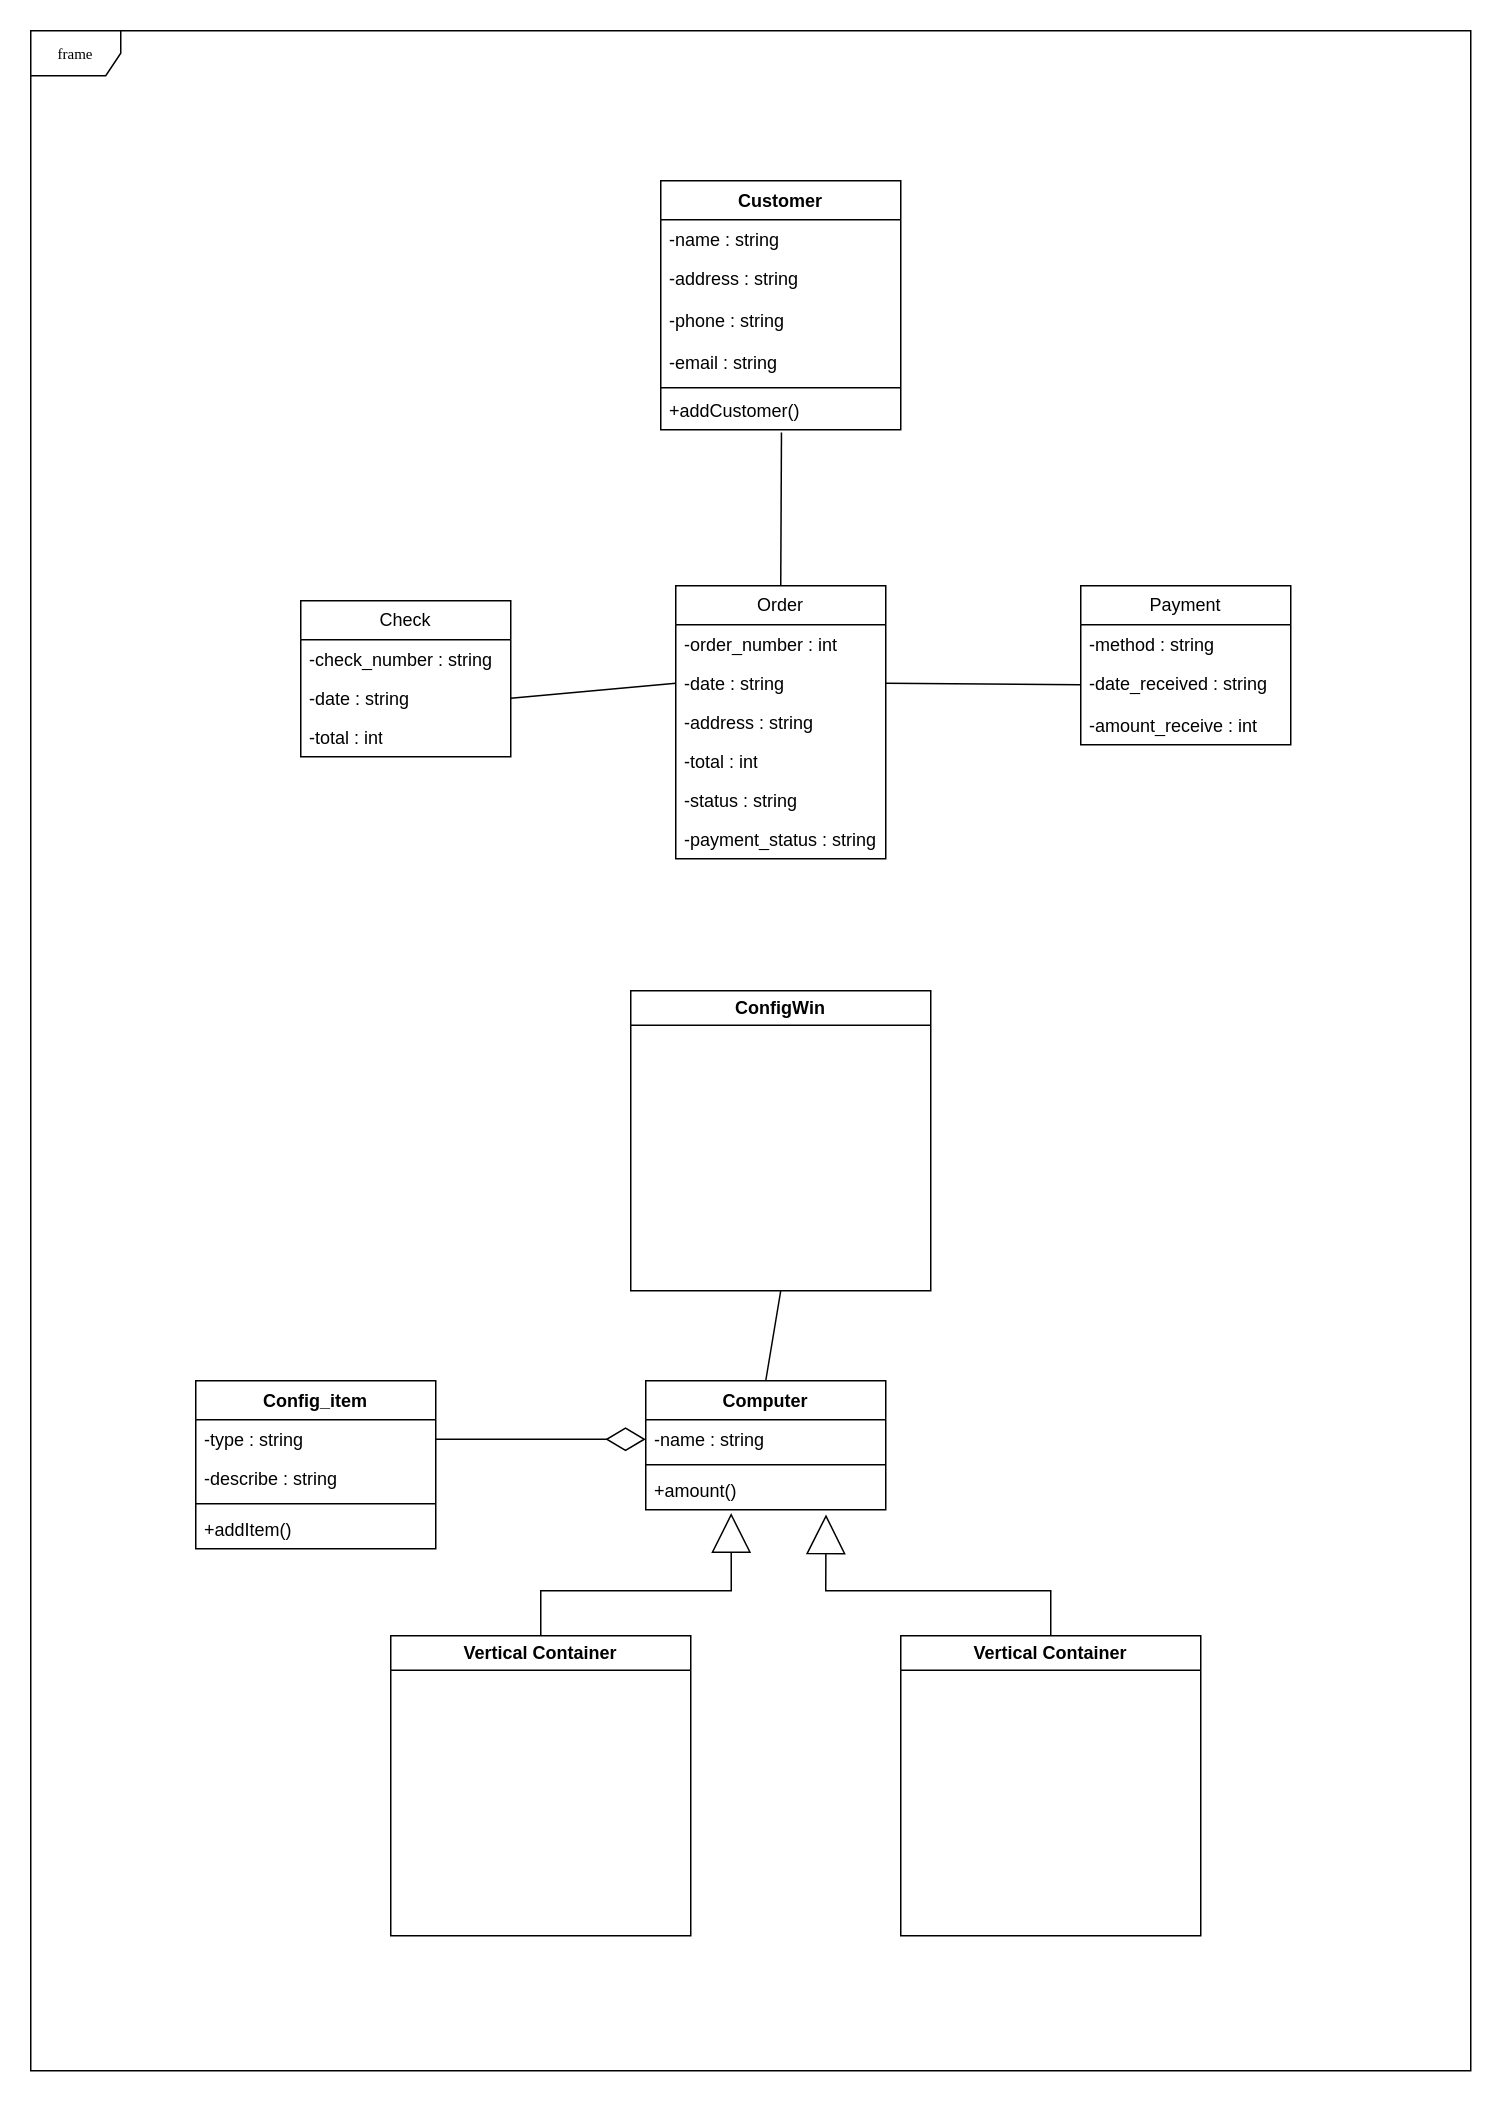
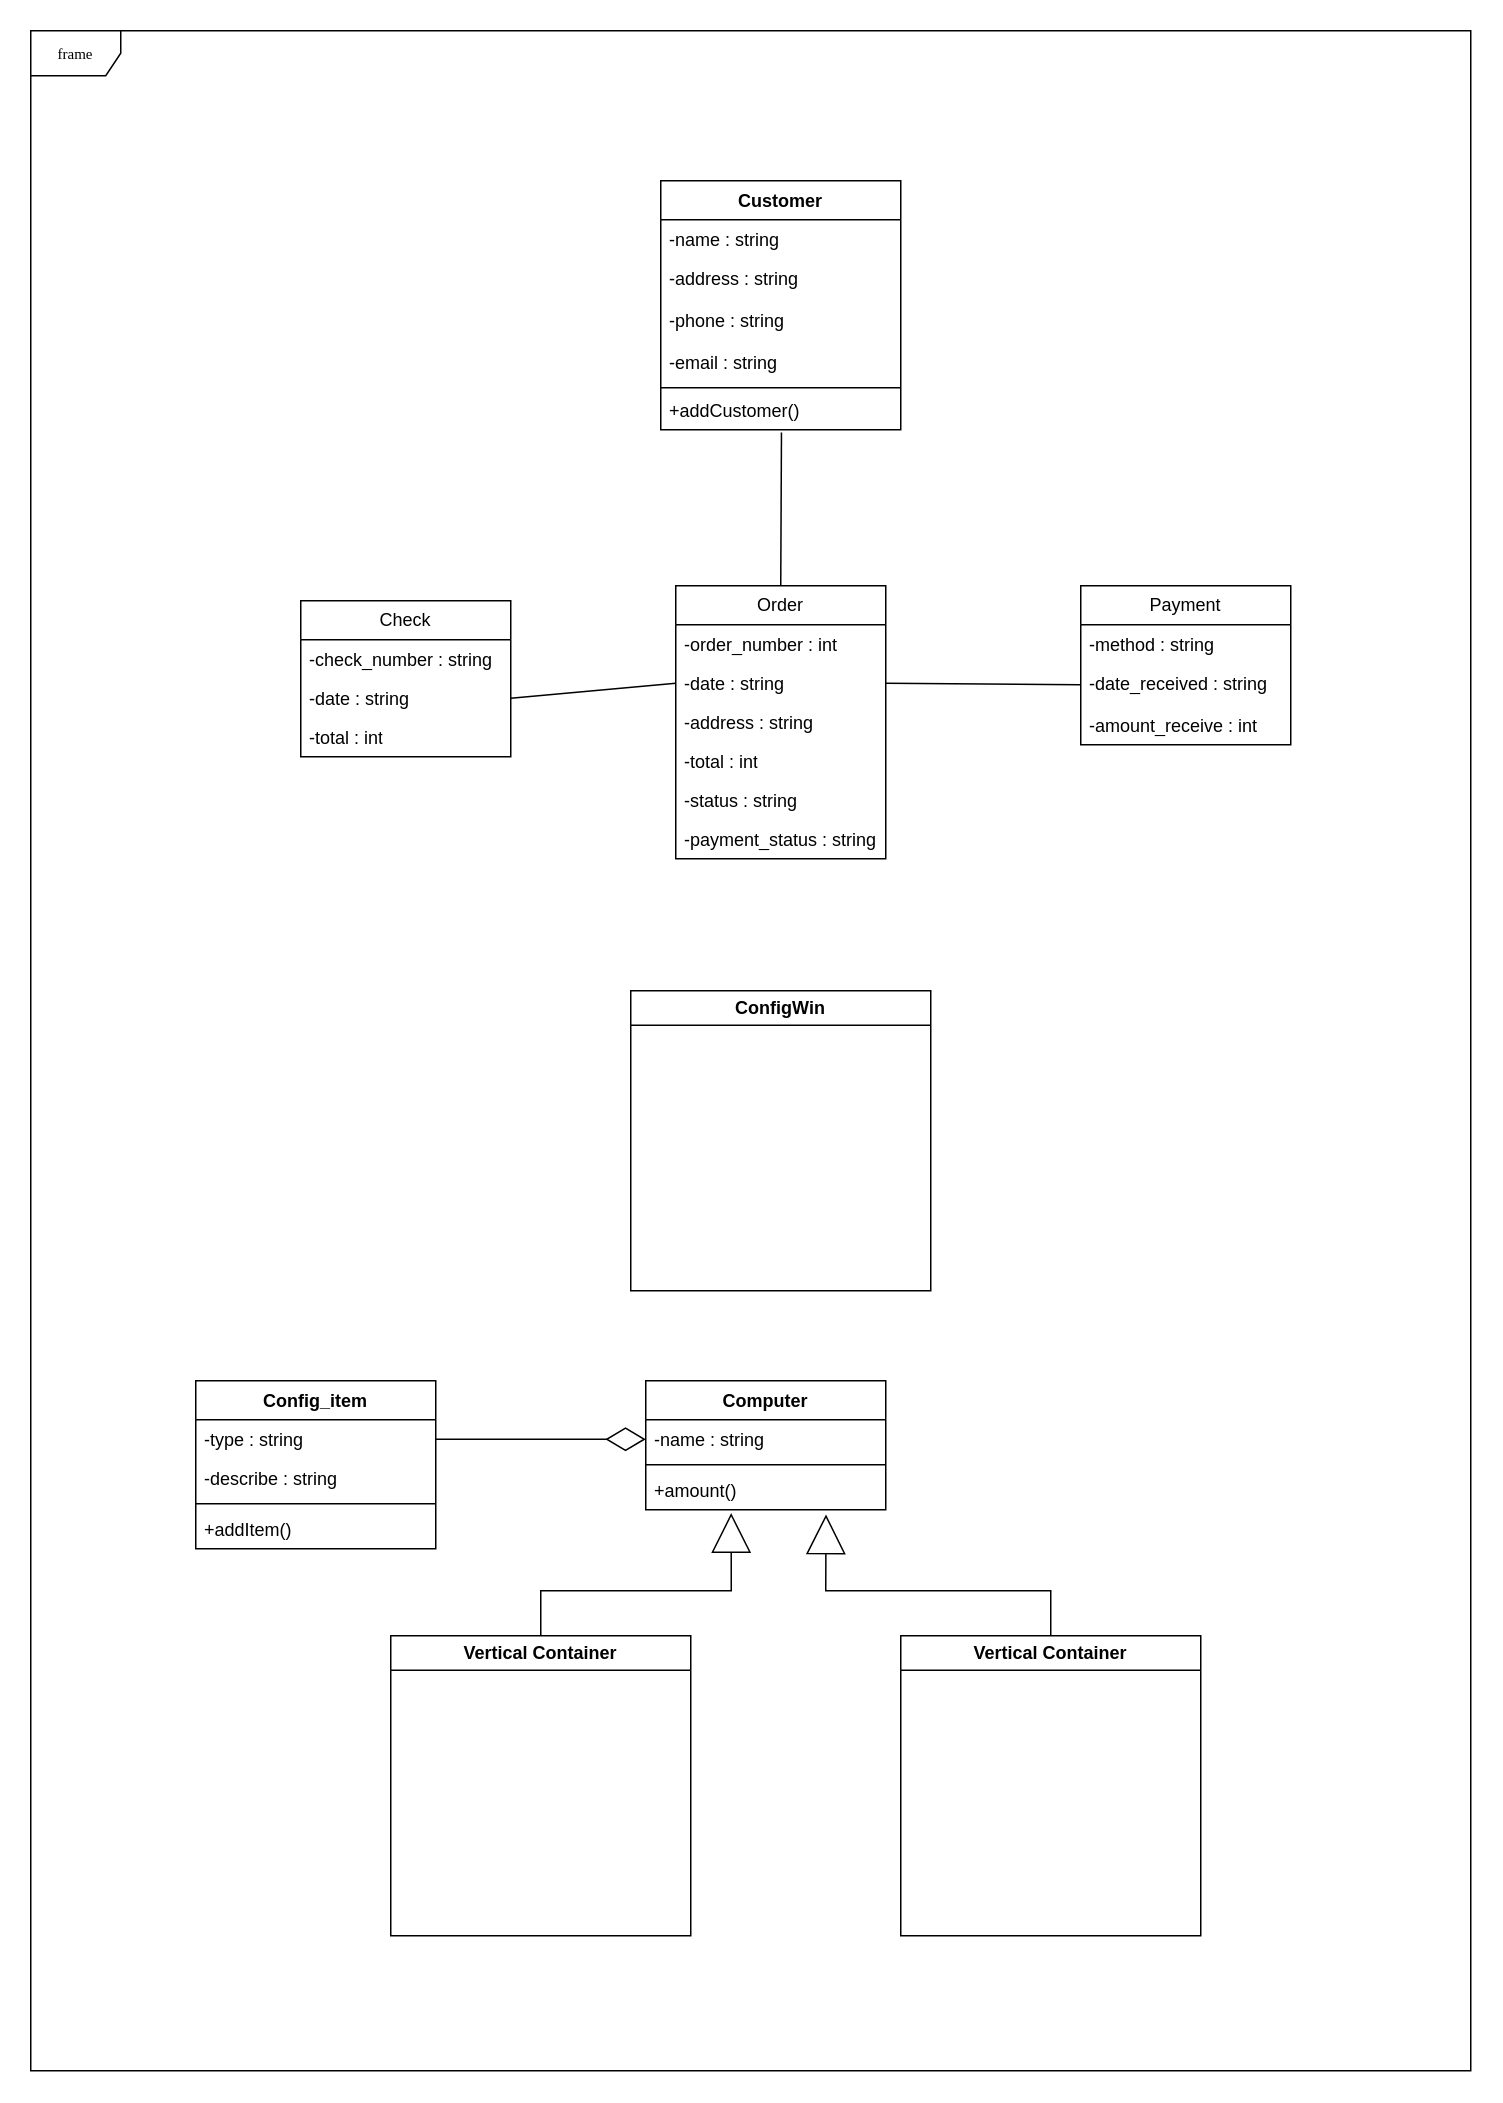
(773, 1337) -> none
